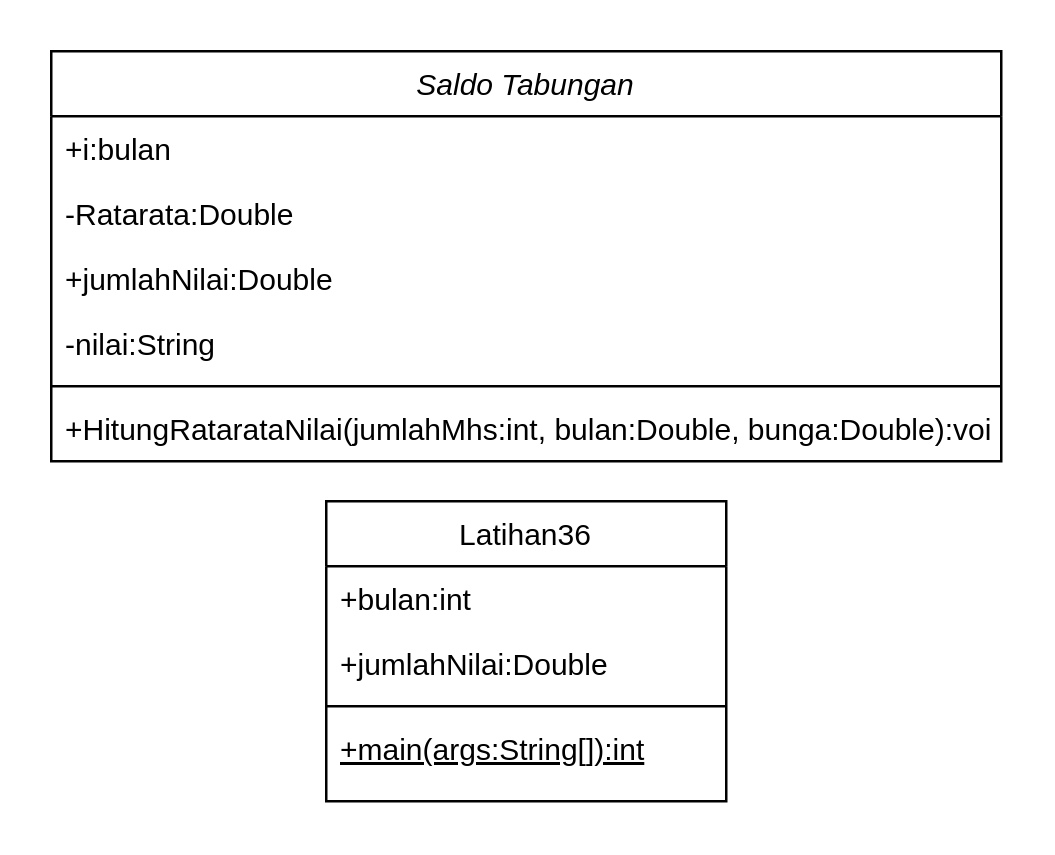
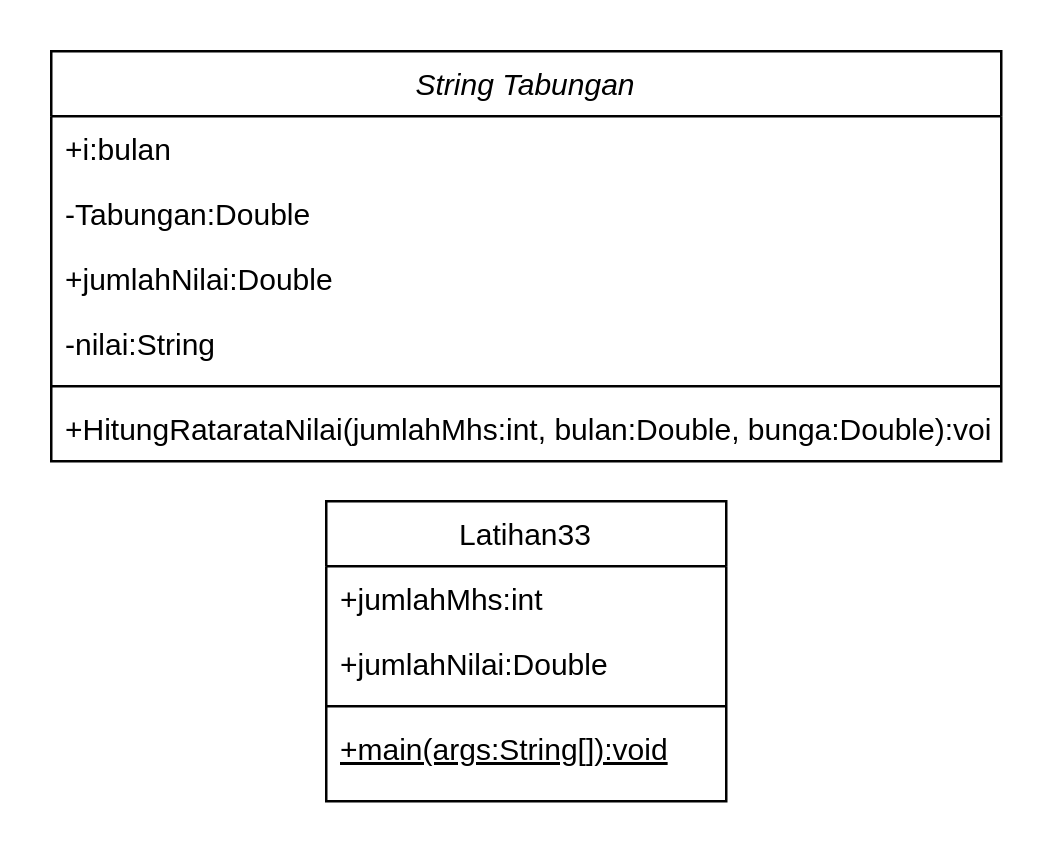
(525, 85) -> (525, 85)
(192, 215) -> (192, 215)
(525, 535) -> (525, 535)
(412, 600) -> (446, 600)
(522, 750) -> (531, 750)
